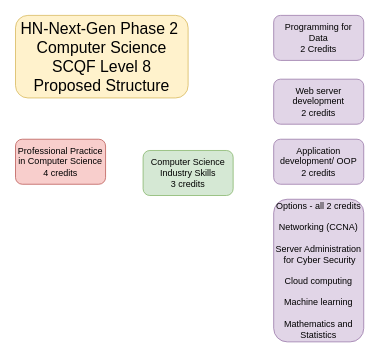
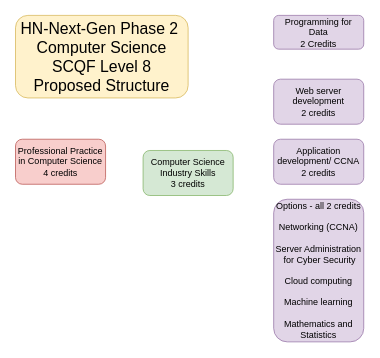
(318, 38) -> (318, 32)
(318, 162) -> (318, 162)
